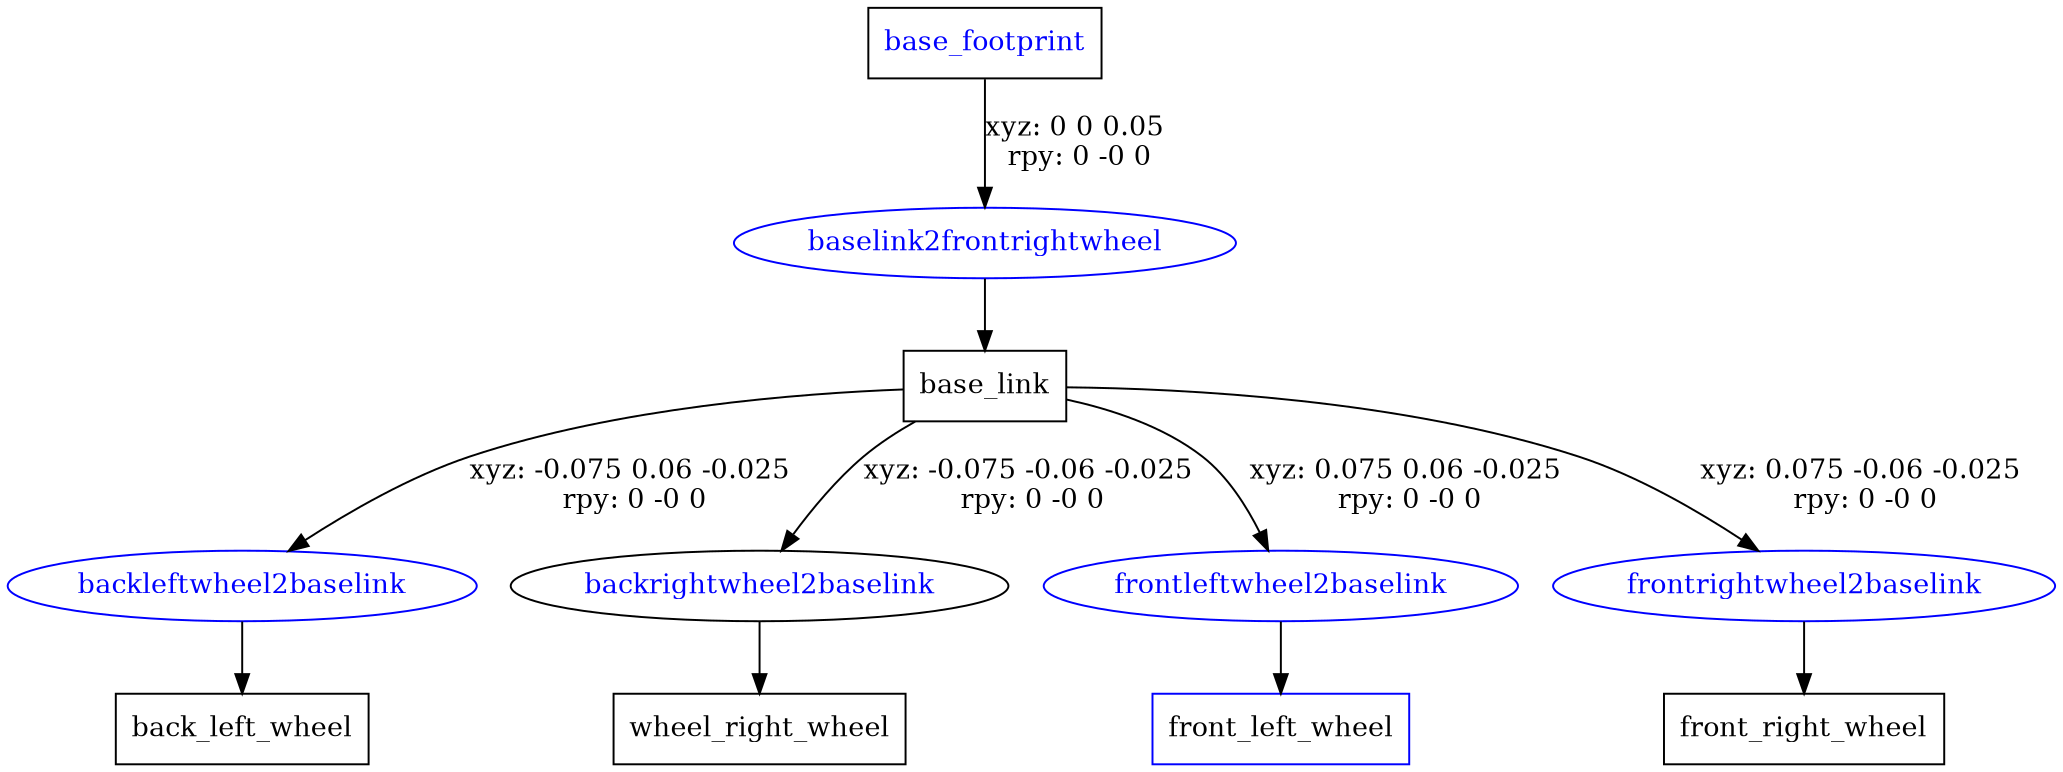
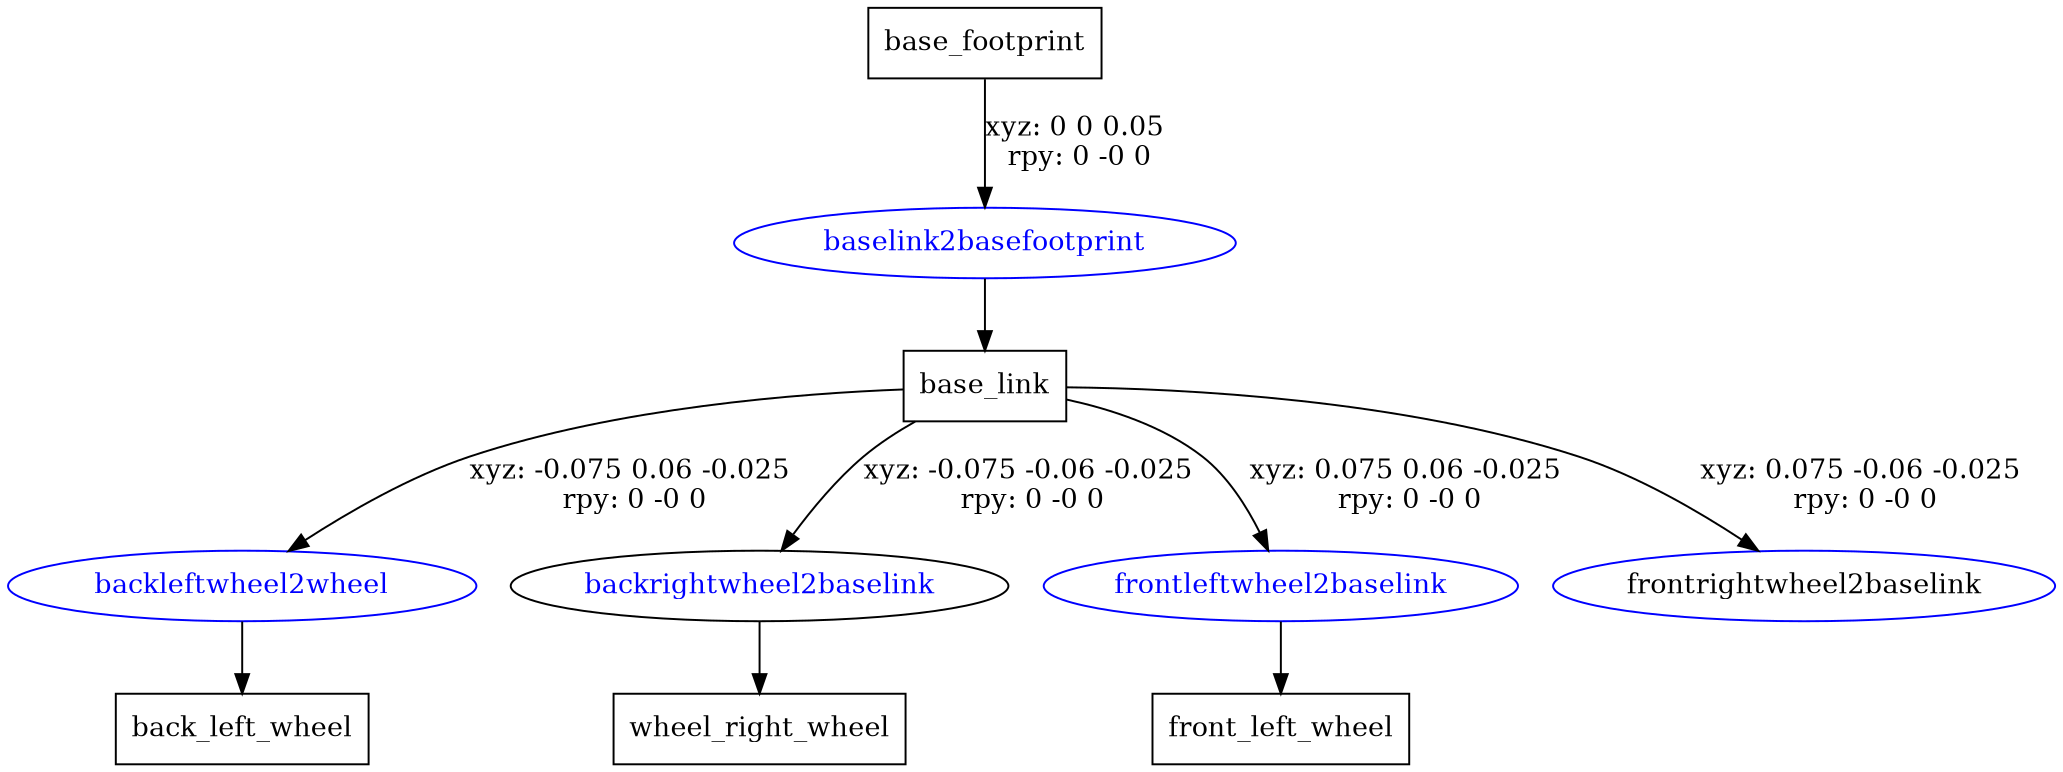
(985, 43) -> (985, 43)
(985, 243) -> (985, 243)
(242, 586) -> (242, 586)
(1804, 586) -> (1804, 586)
(1281, 729) -> (1281, 729)
(1804, 729) -> none
